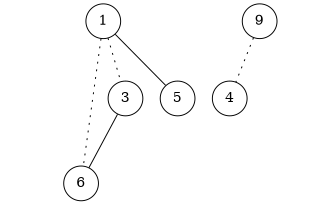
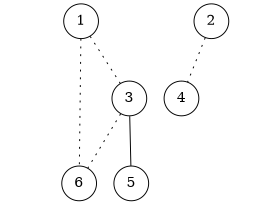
(260, 21) -> (211, 21)
(140, 60) -> (130, 141)
(103, 141) -> (104, 141)
